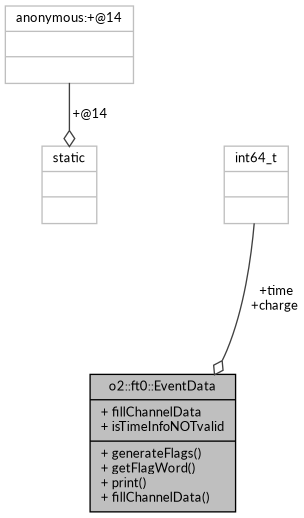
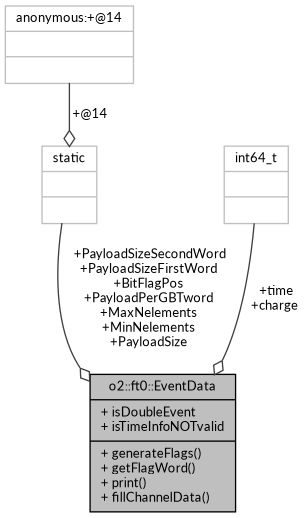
none -> (59, 297)
(151, 412) -> (149, 412)
